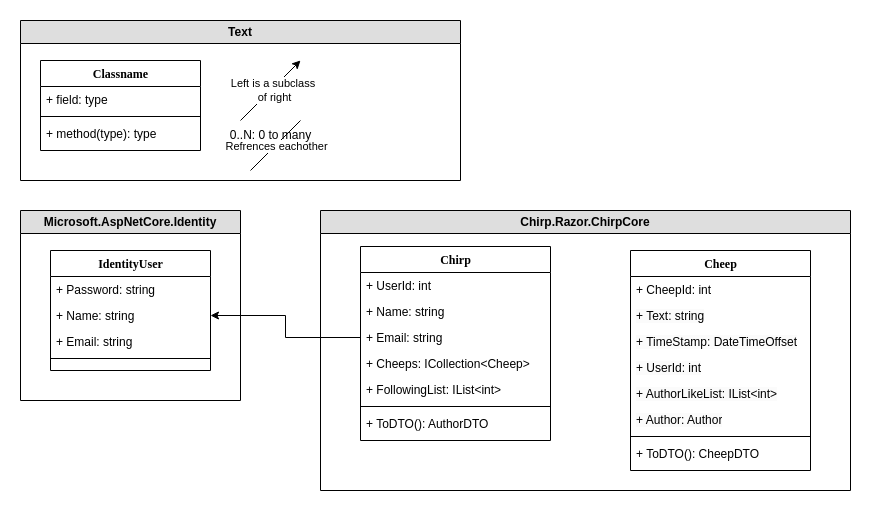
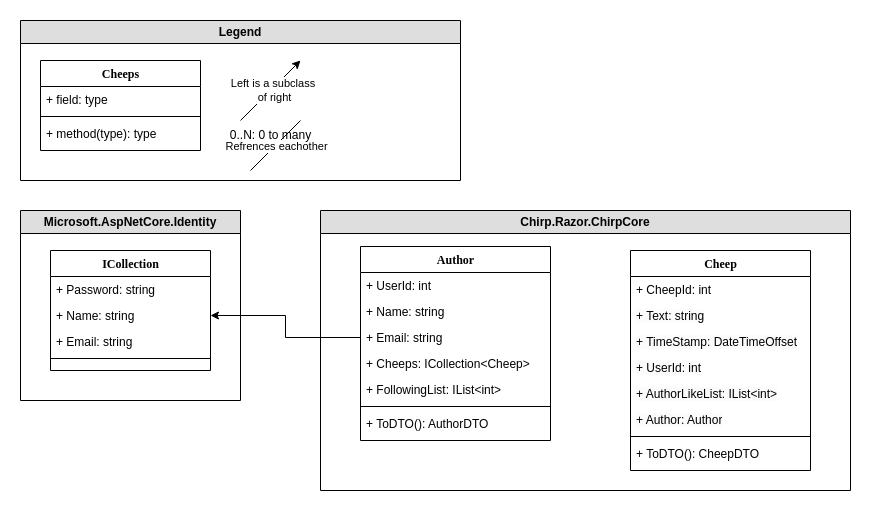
(241, 33) -> (241, 33)
(121, 75) -> (121, 75)
(456, 261) -> (456, 261)
(131, 265) -> (131, 265)
